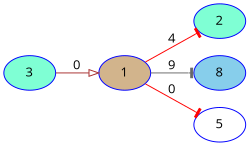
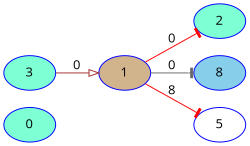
(172, 39) -> (172, 39)
(172, 66) -> (172, 66)
(172, 90) -> (172, 91)
none -> (30, 125)
